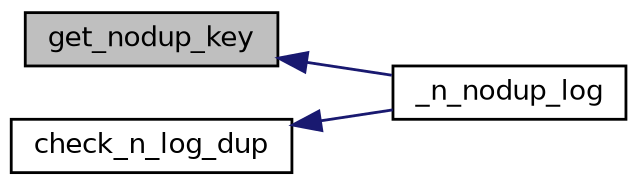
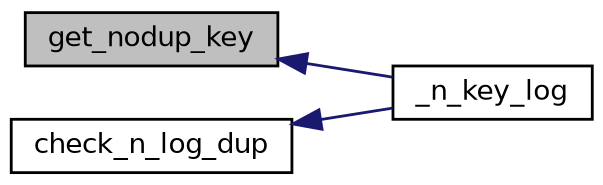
(509, 93) -> (493, 93)
